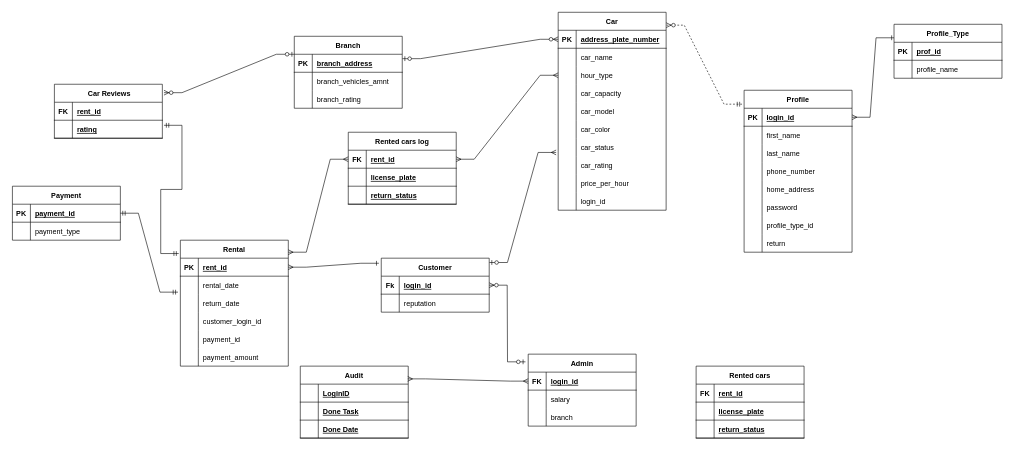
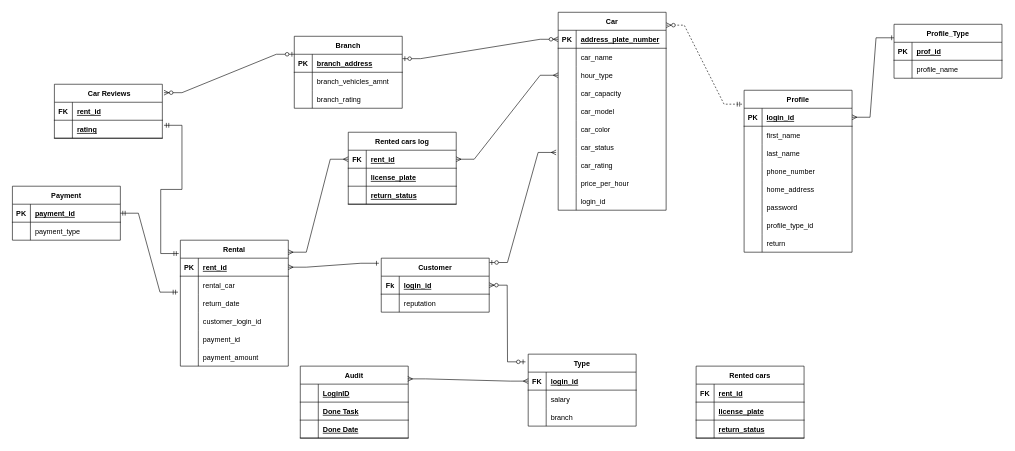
(224, 286) -> (222, 286)
(582, 364) -> (582, 364)
